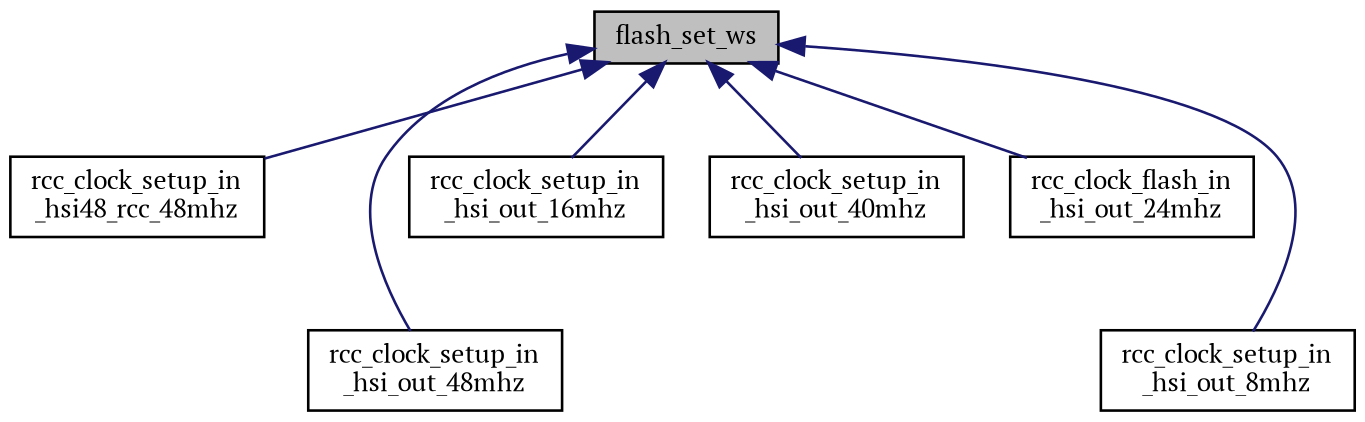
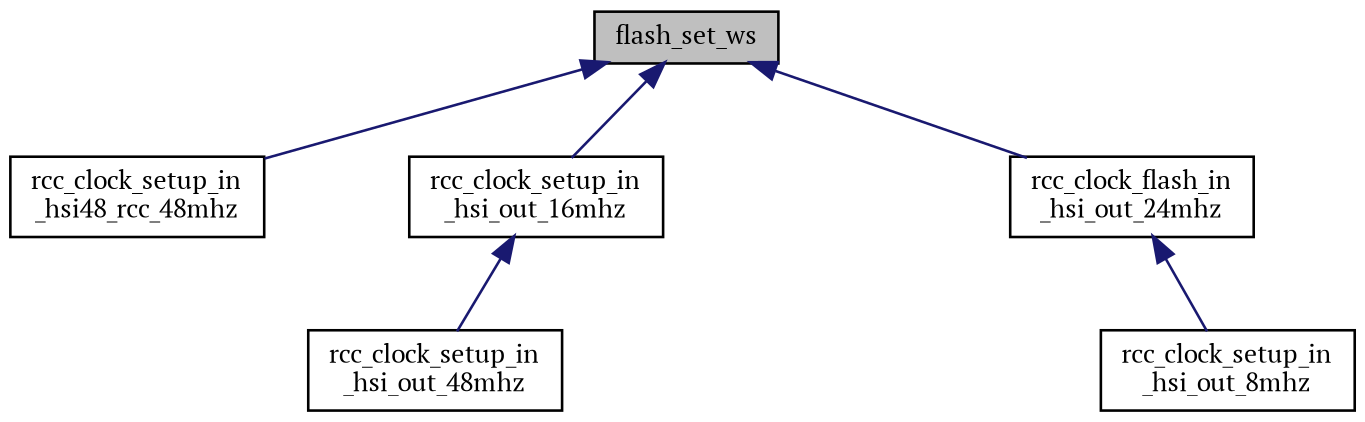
(1141, 93) -> (1186, 295)
(395, 146) -> (479, 295)
(837, 197) -> none
